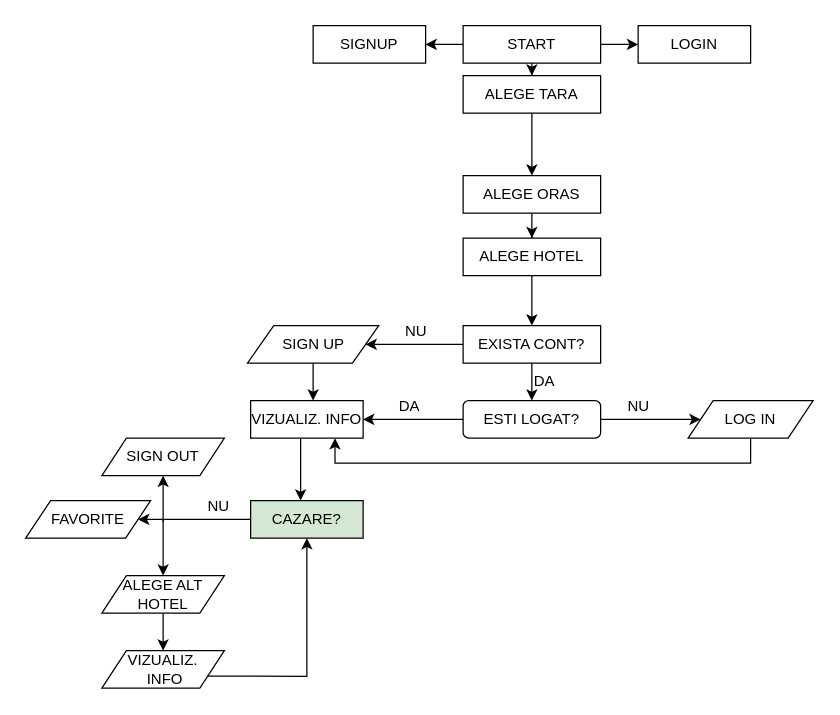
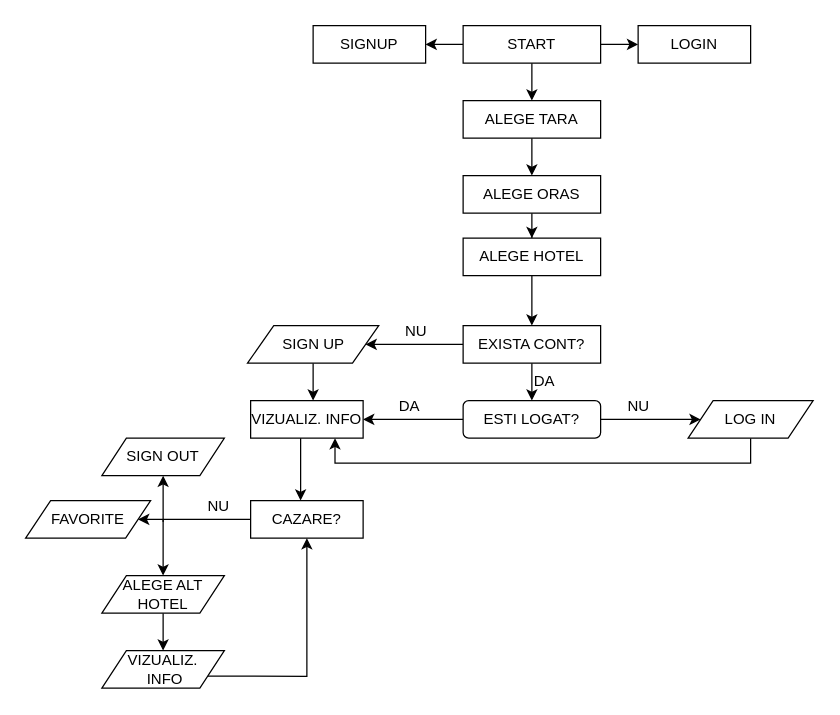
(532, 94) -> (532, 119)
(307, 519) -> (307, 519)
